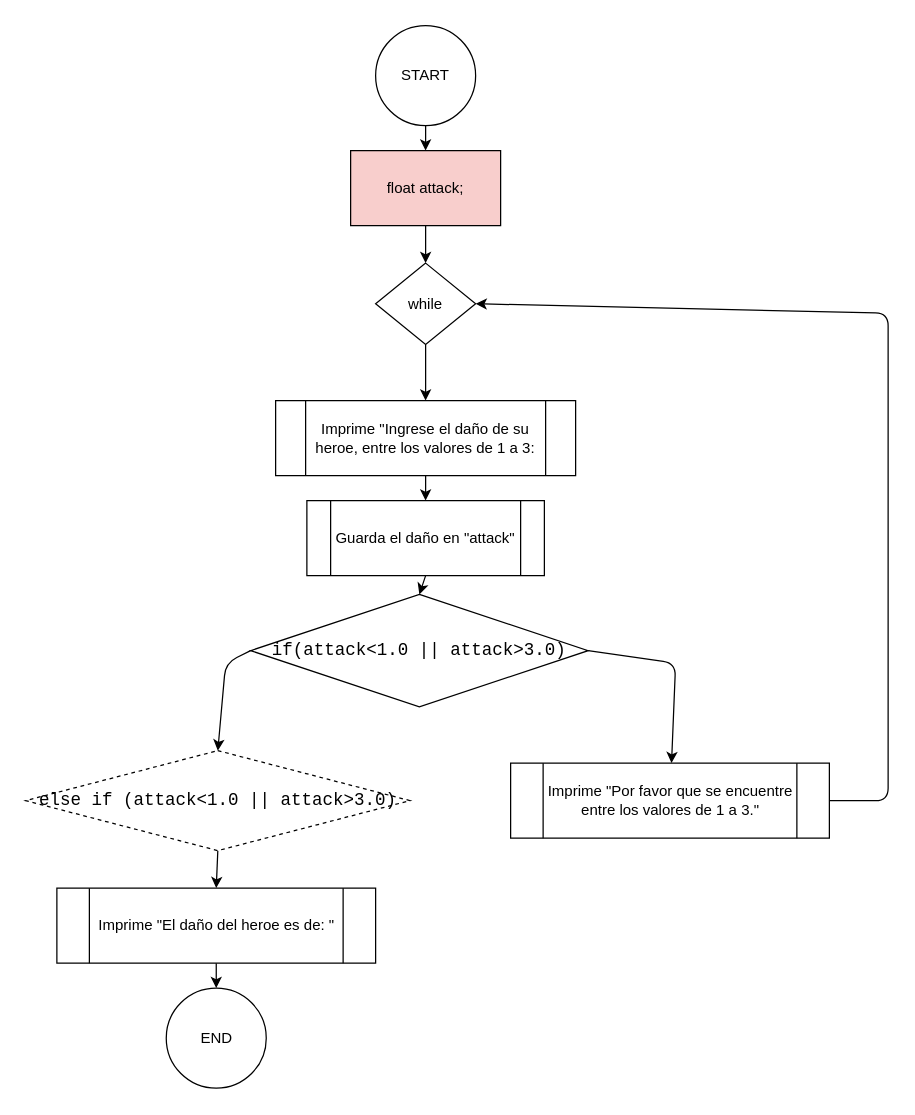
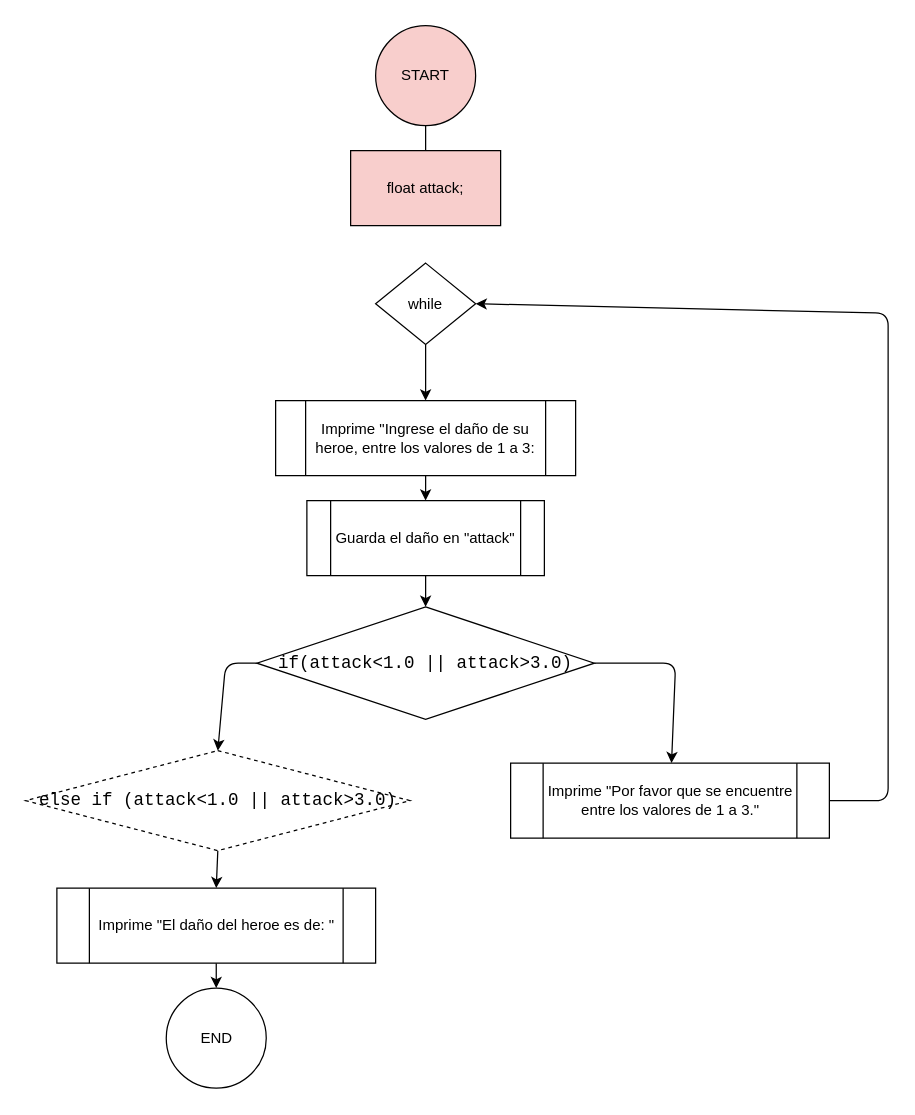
(426, 76) -> (426, 76)
(426, 140) -> (426, 143)
(426, 240) -> none
(419, 651) -> (426, 663)
